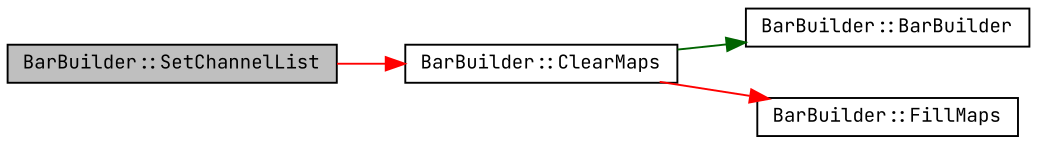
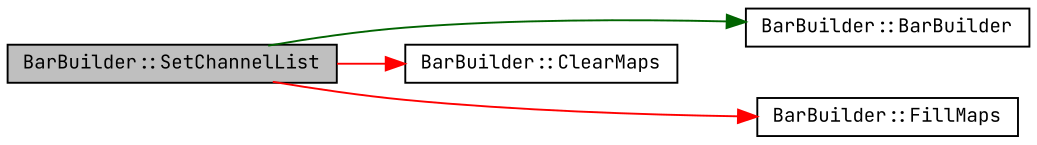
(702, 47) -> (497, 23)
(705, 89) -> (505, 108)
